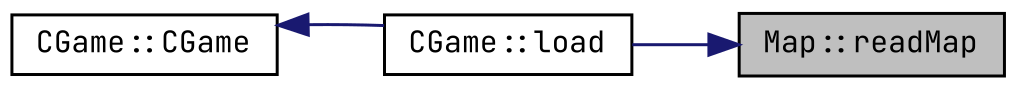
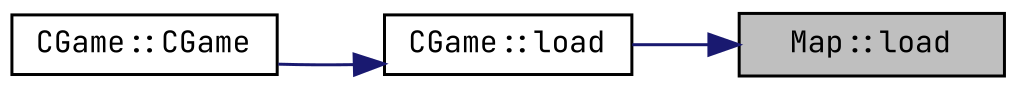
(346, 25) -> (316, 65)
(872, 45) -> (872, 45)
